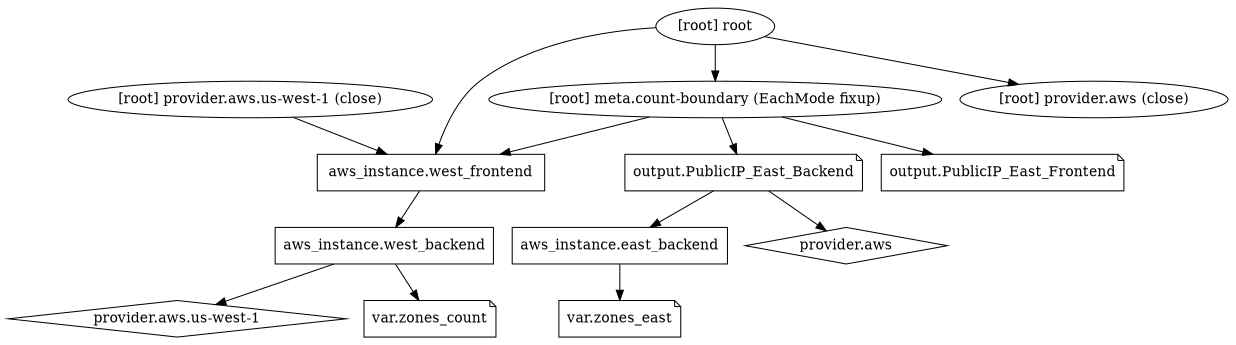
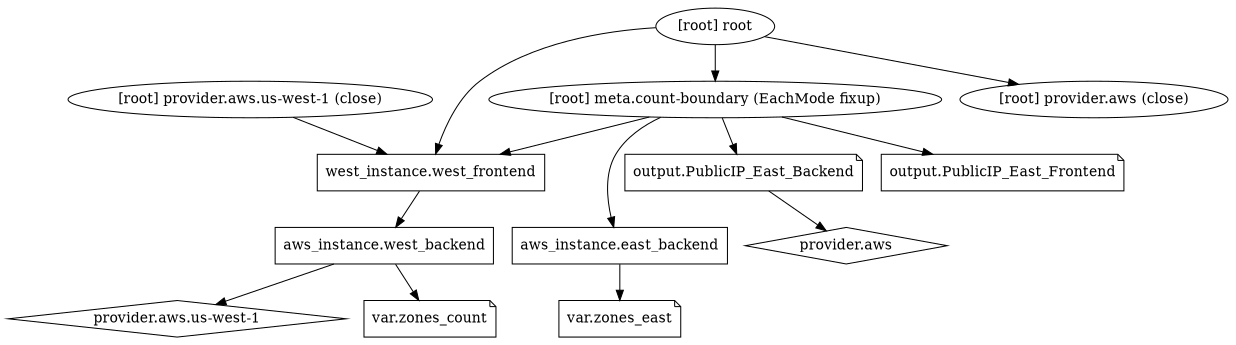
(431, 173) -> (431, 173)
(686, 207) -> (614, 157)
